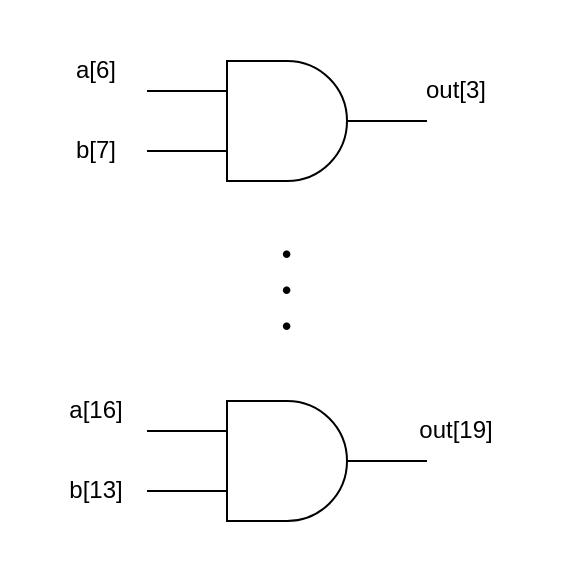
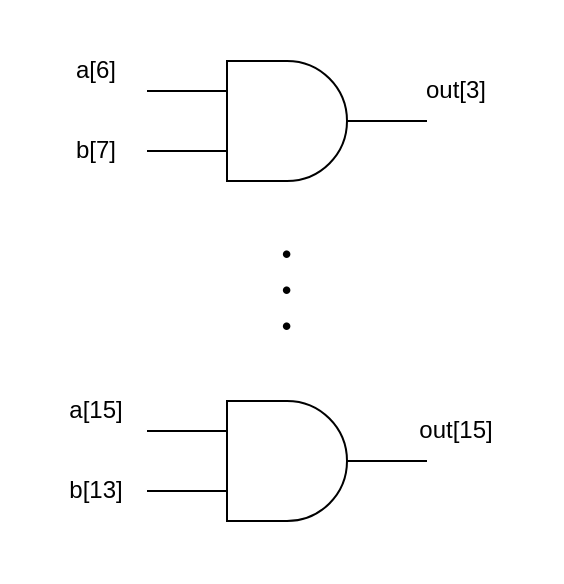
(97, 411) -> (97, 411)
(457, 431) -> (457, 431)
